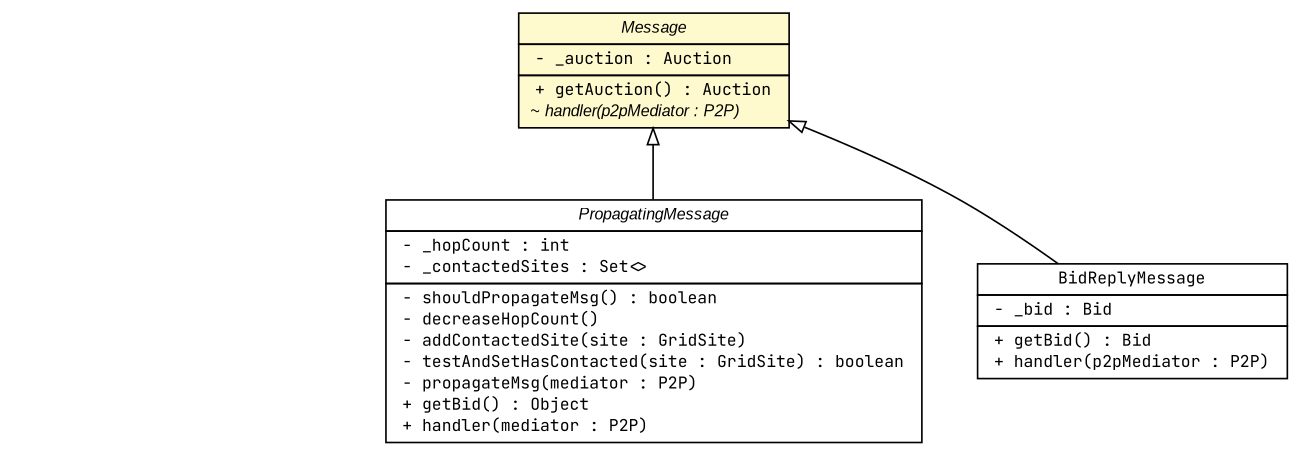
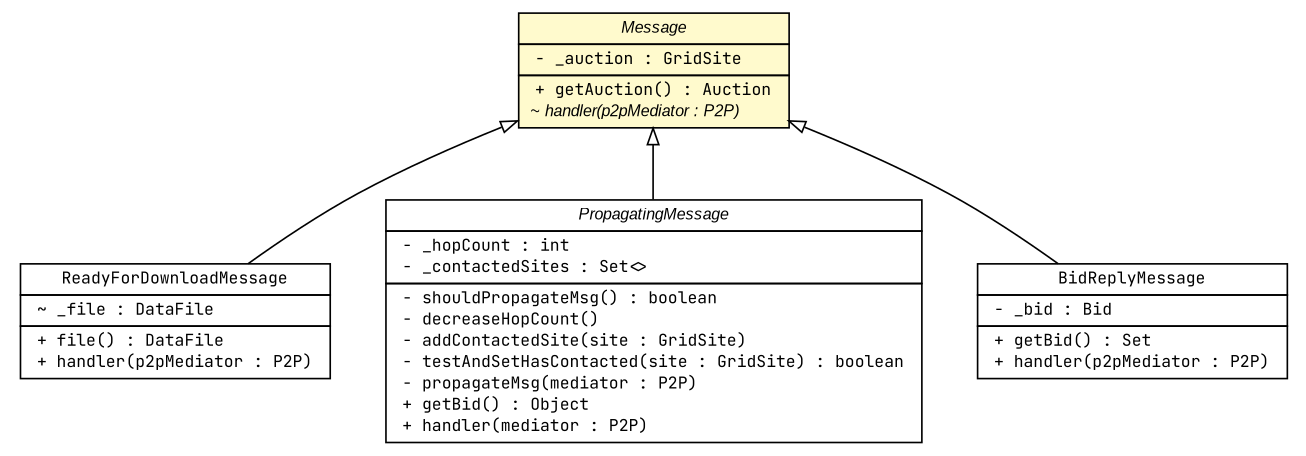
(634, 59) -> (639, 59)
none -> (175, 321)
(1073, 341) -> (1073, 341)
